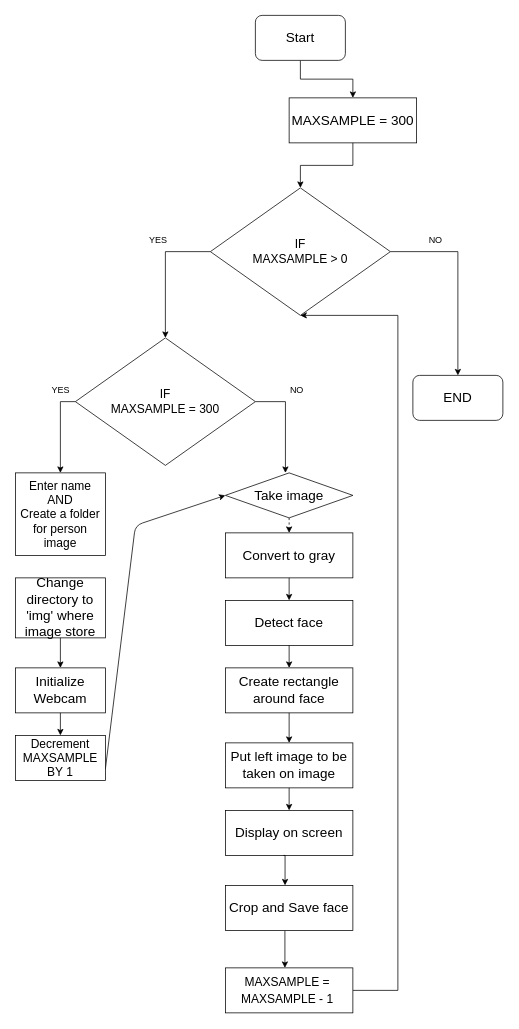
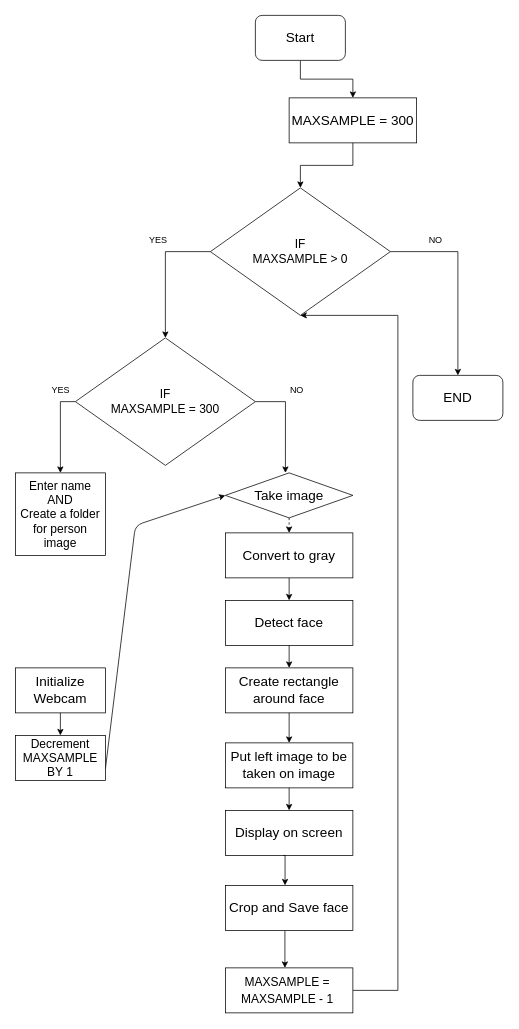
(60, 608) -> none
(60, 650) -> none
